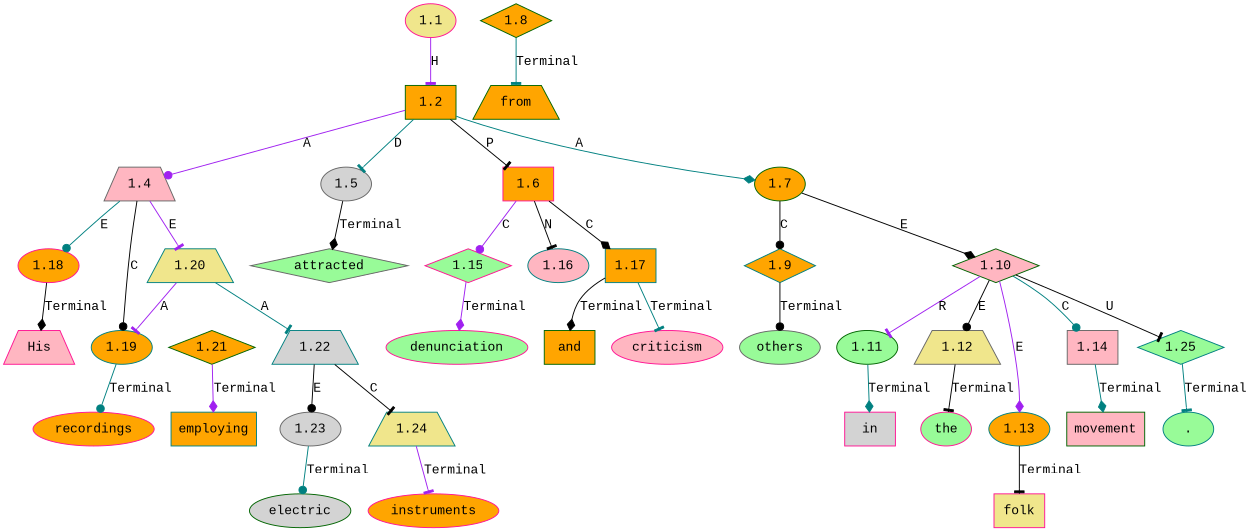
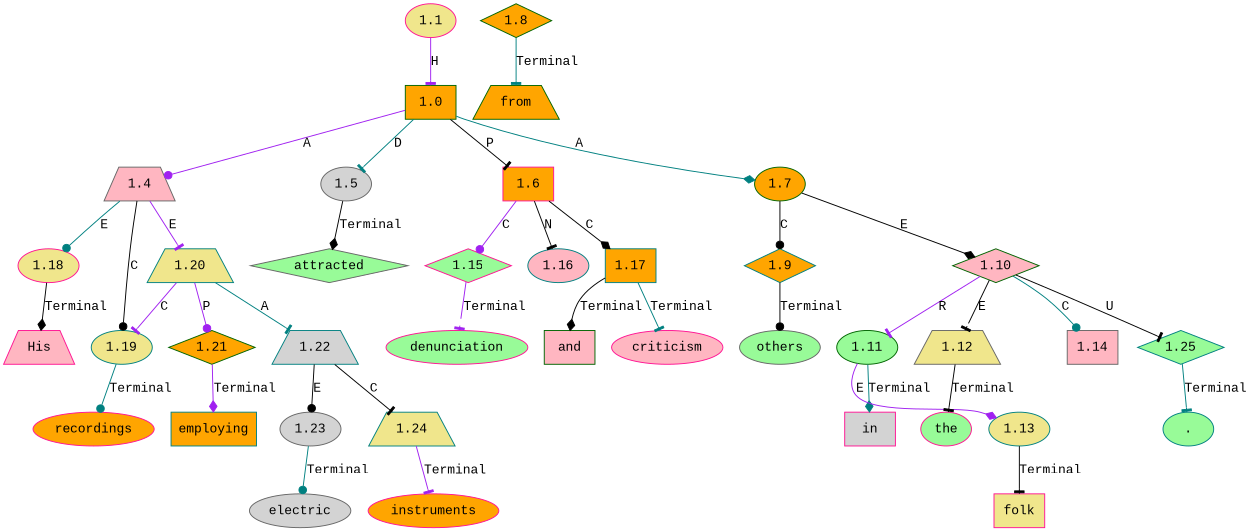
(431, 102) -> (431, 102)
(49, 266) -> (49, 266)
(463, 300) -> (463, 300)
(979, 302) -> (979, 302)
none -> (200, 304)
(164, 307) -> (164, 307)
(1012, 341) -> (903, 408)
(122, 347) -> (122, 347)
(570, 347) -> (570, 347)
(1019, 429) -> (1019, 429)
(1106, 429) -> none
(300, 511) -> (300, 511)
